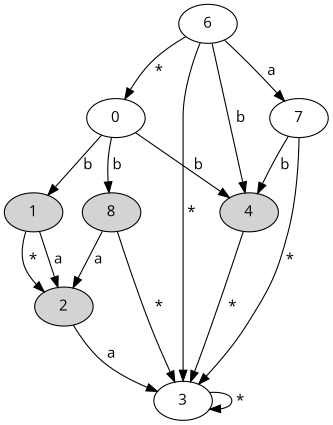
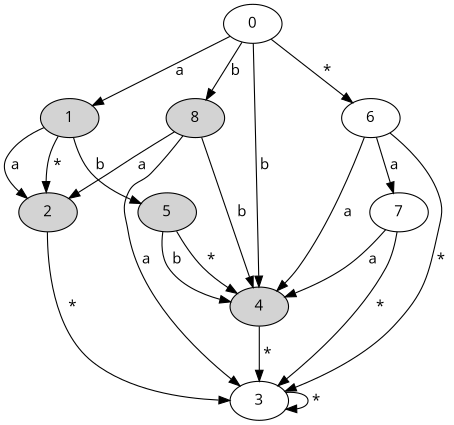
(154, 59) -> (308, 68)
(240, 118) -> (348, 212)
(88, 165) -> (180, 71)
(285, 165) -> (373, 259)
none -> (226, 207)
none -> (167, 212)
(159, 307) -> (147, 259)
(112, 354) -> (73, 307)
